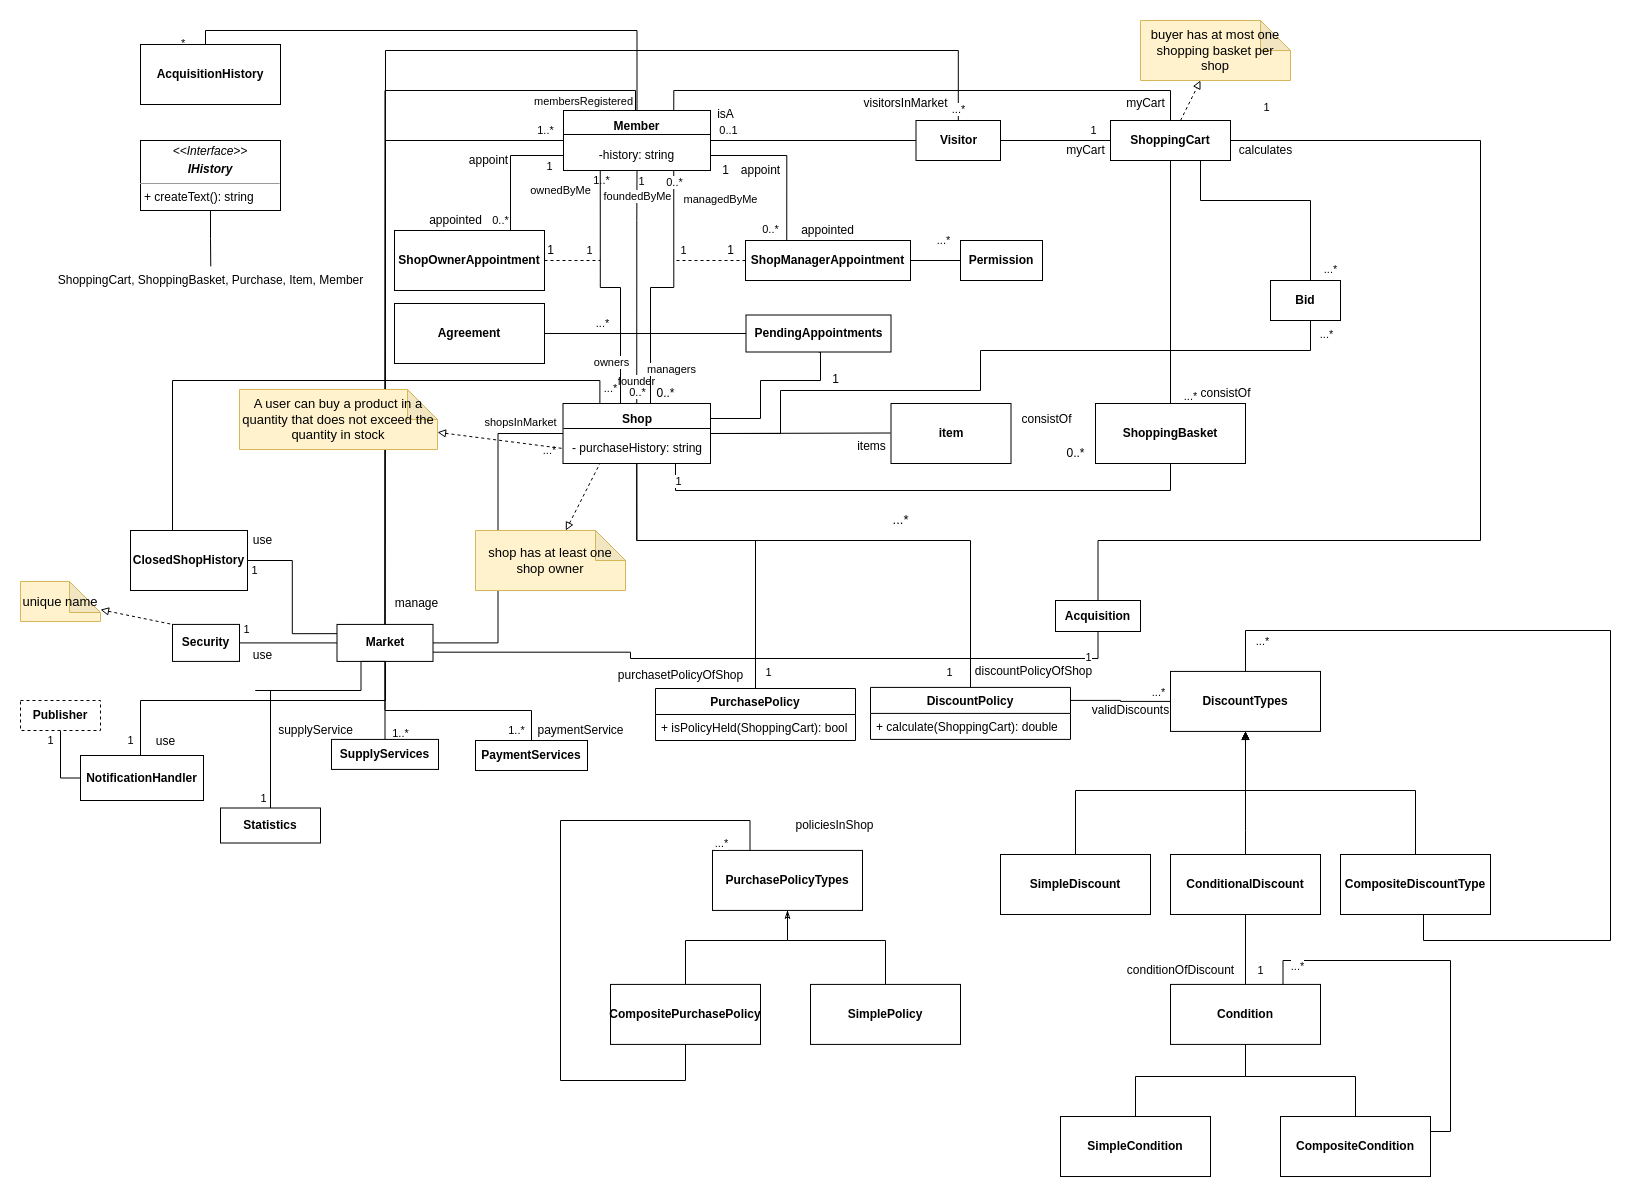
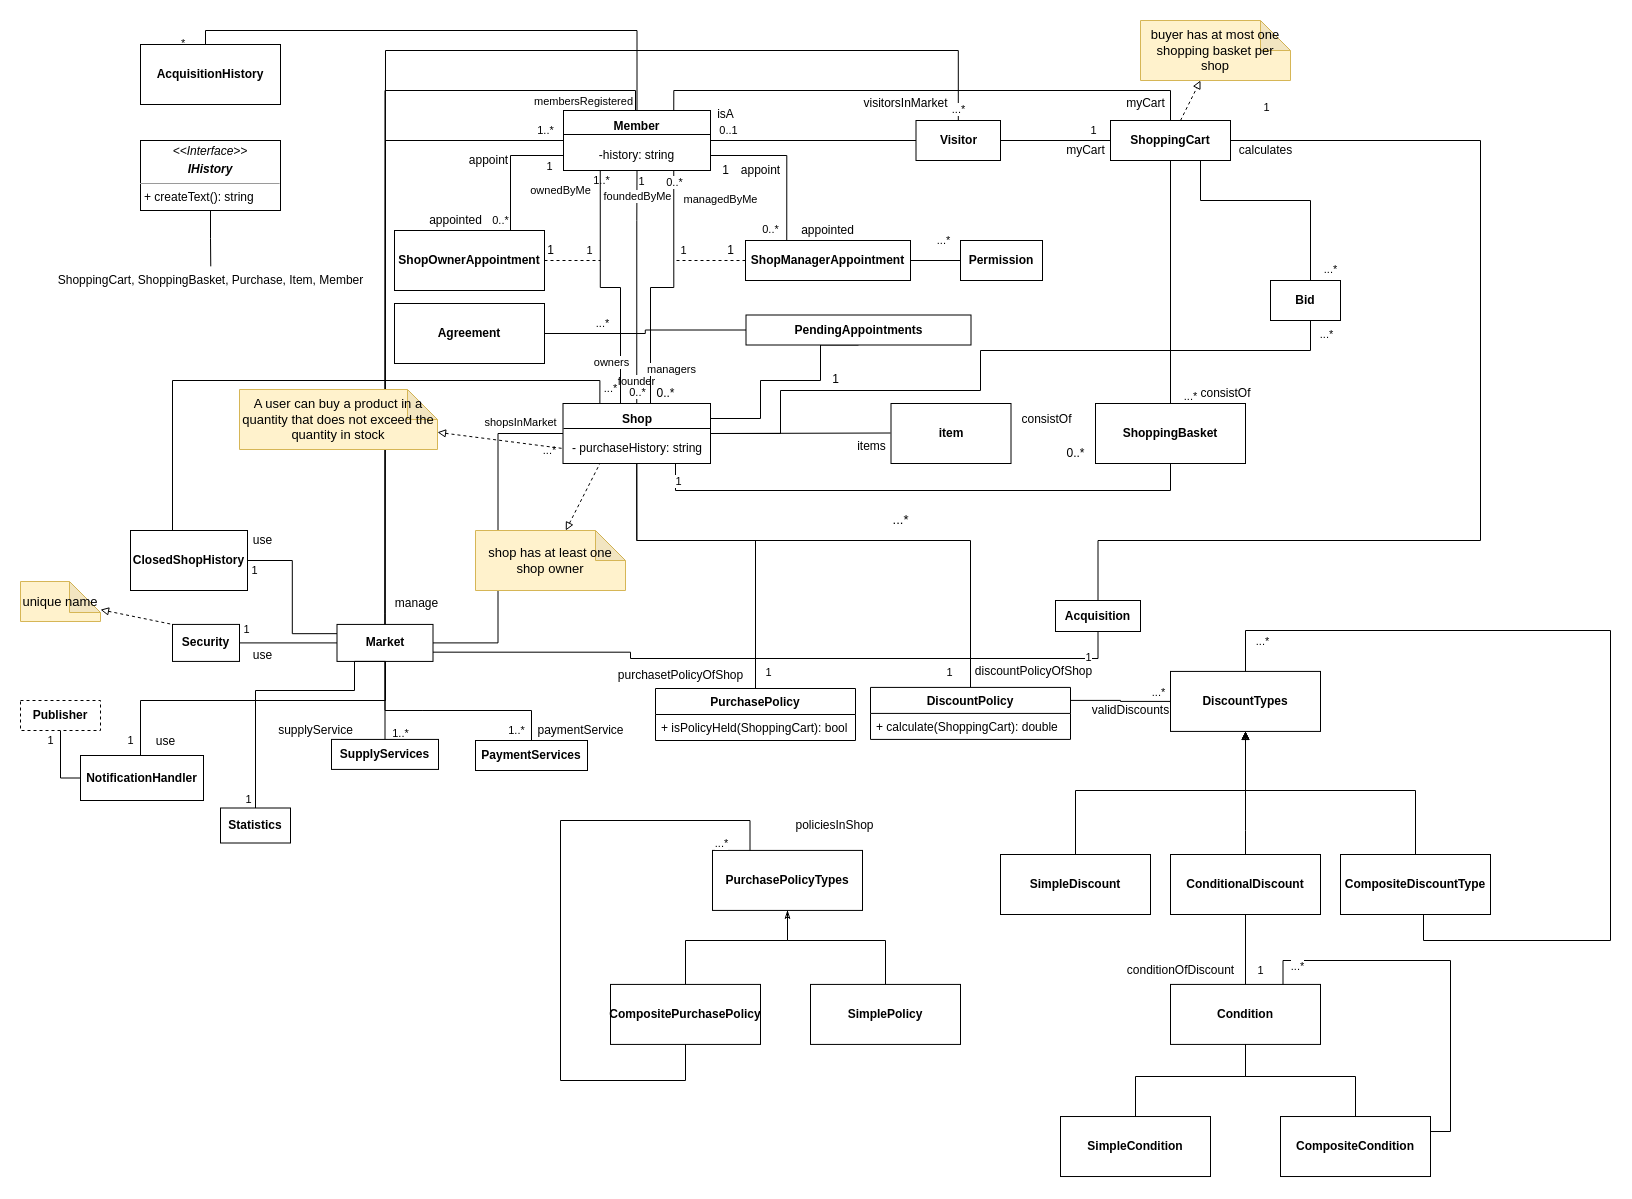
(819, 334) -> (859, 330)
(271, 826) -> (256, 826)
